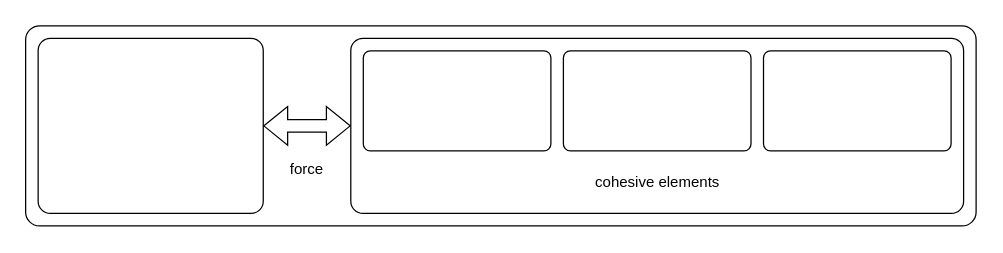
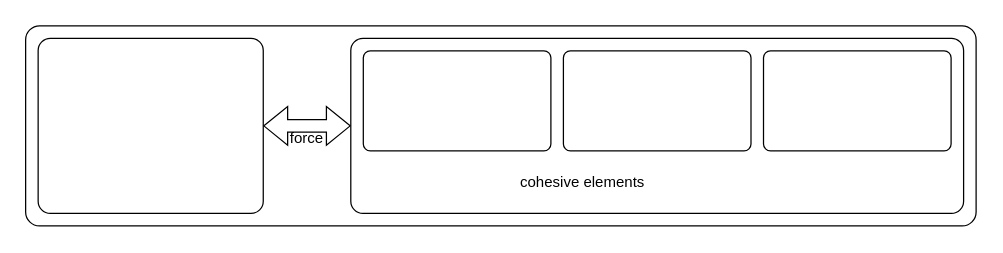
(307, 169) -> (307, 138)
(657, 182) -> (582, 182)
